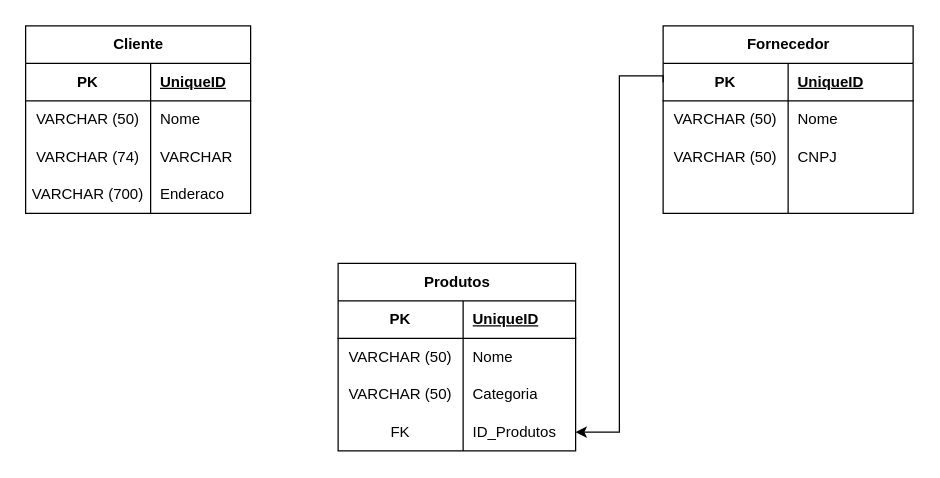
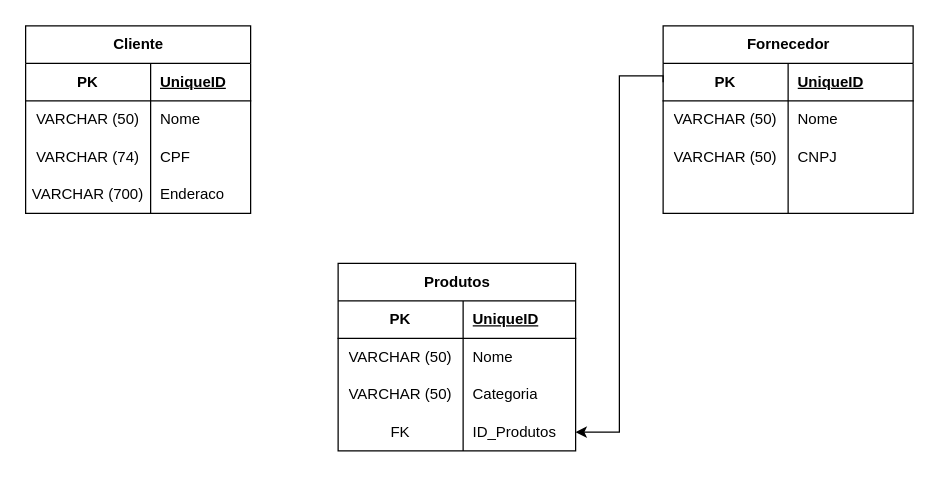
(190, 157) -> (173, 157)
